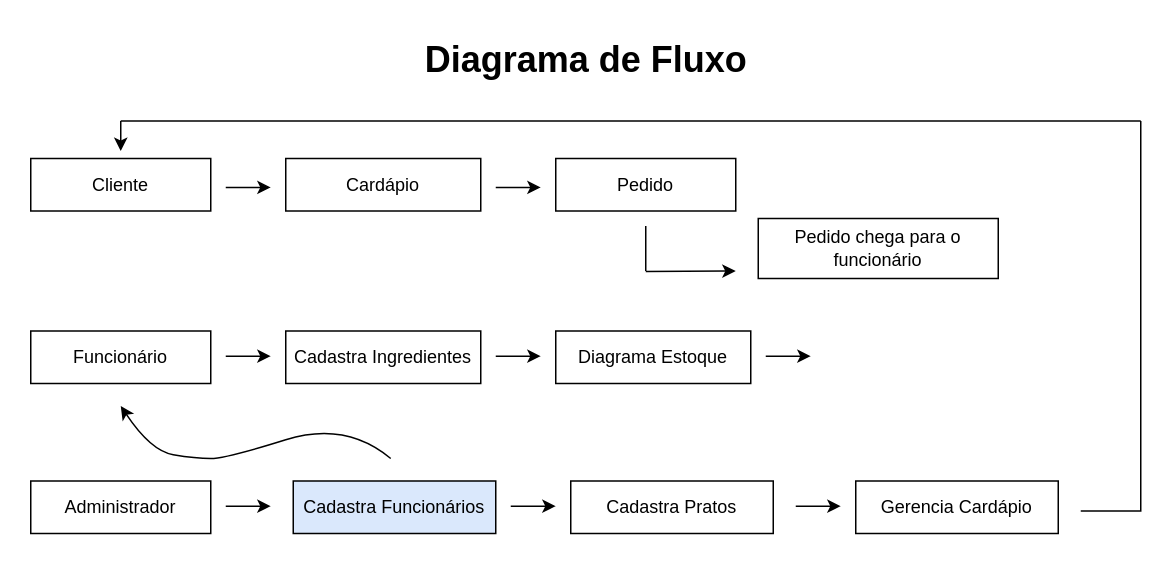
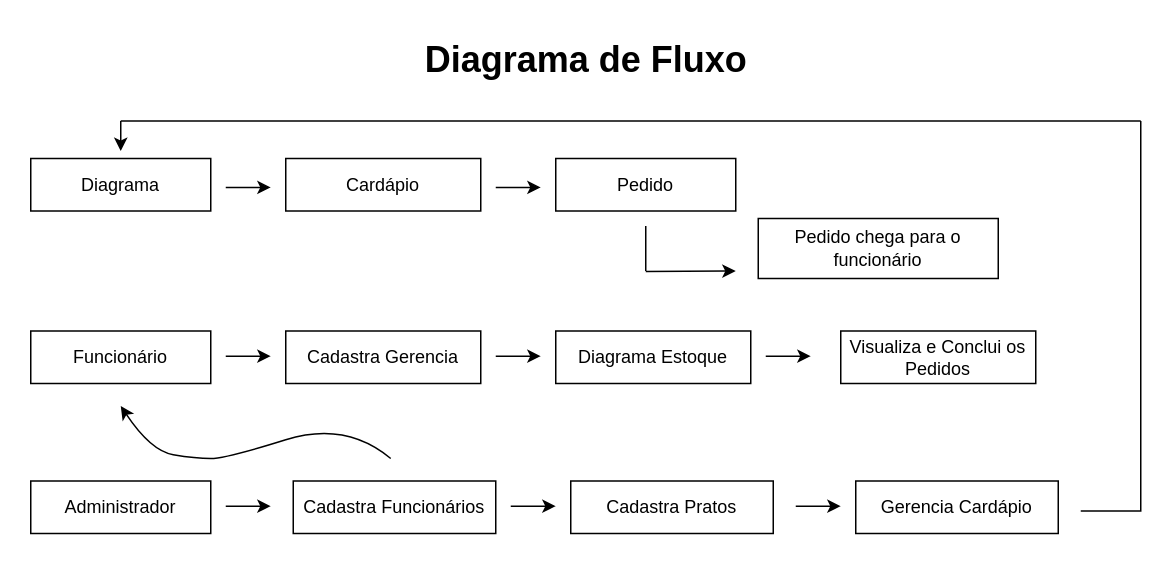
(121, 185) -> (121, 185)
none -> (938, 357)
(383, 358) -> (383, 358)
(395, 507) -> (395, 507)
